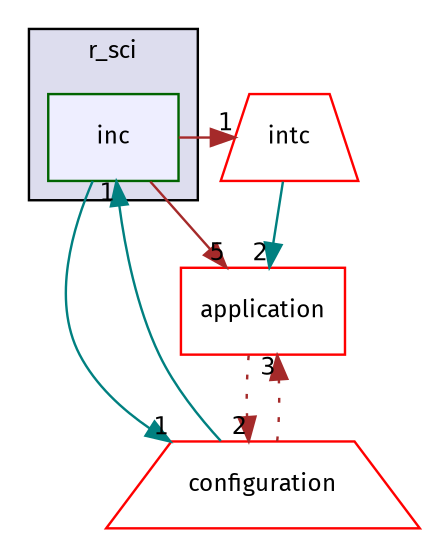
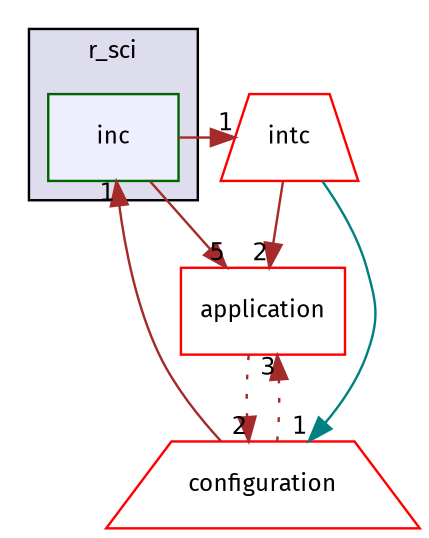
(278, 213) -> (278, 213)
(68, 318) -> (375, 303)
(150, 332) -> (150, 332)
